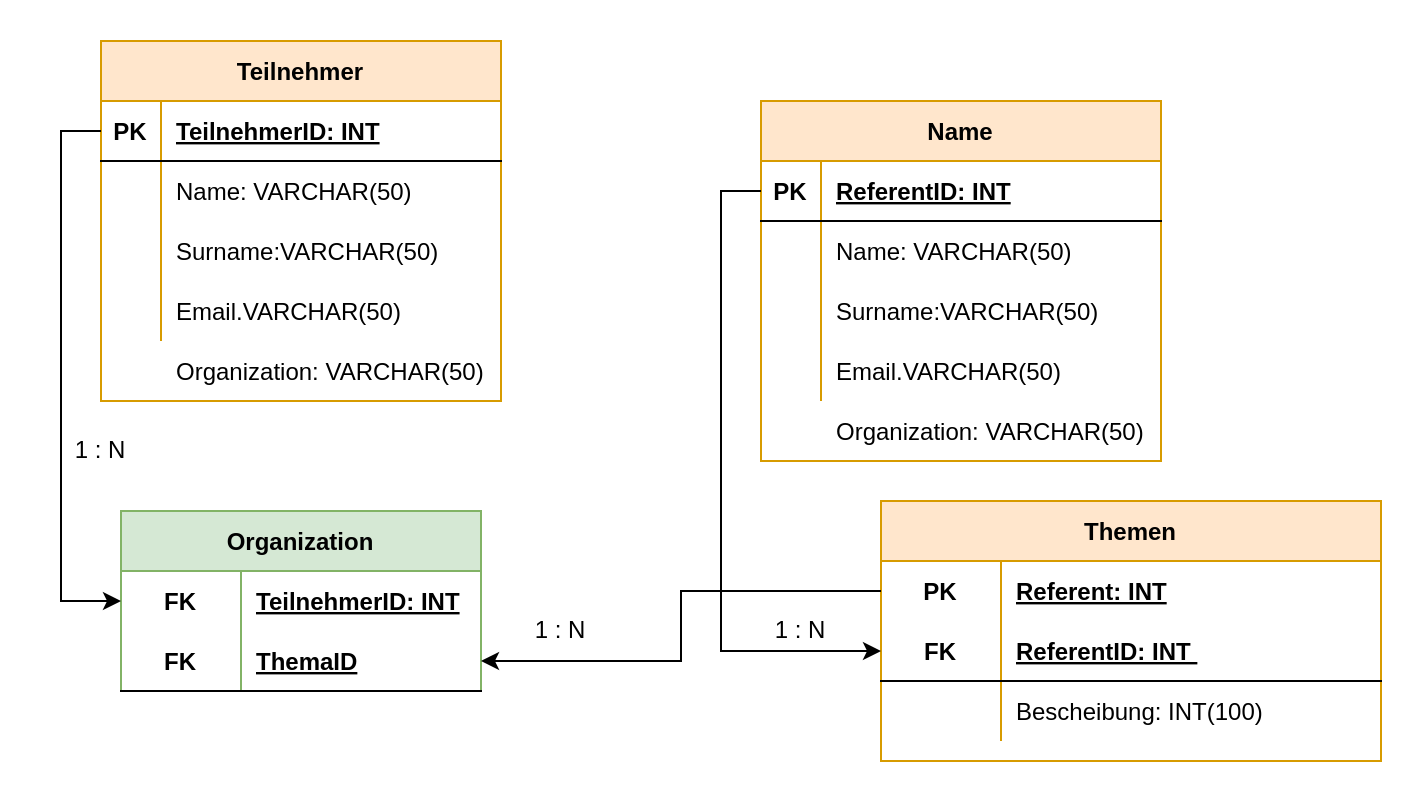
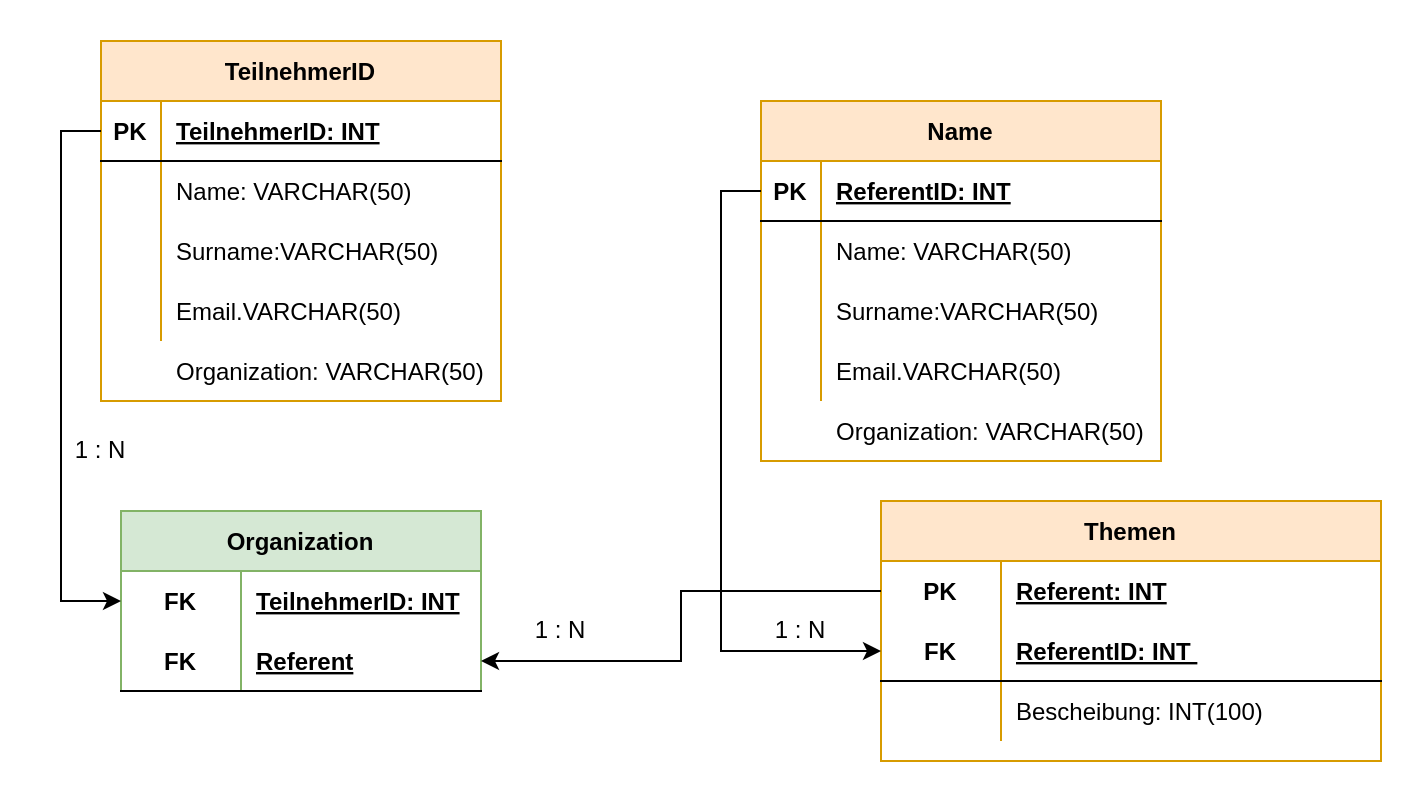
(300, 72) -> (300, 72)
(303, 662) -> (310, 662)
